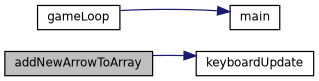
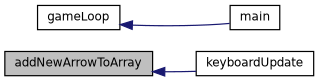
(169, 9) -> (181, 26)
(168, 55) -> (181, 72)
